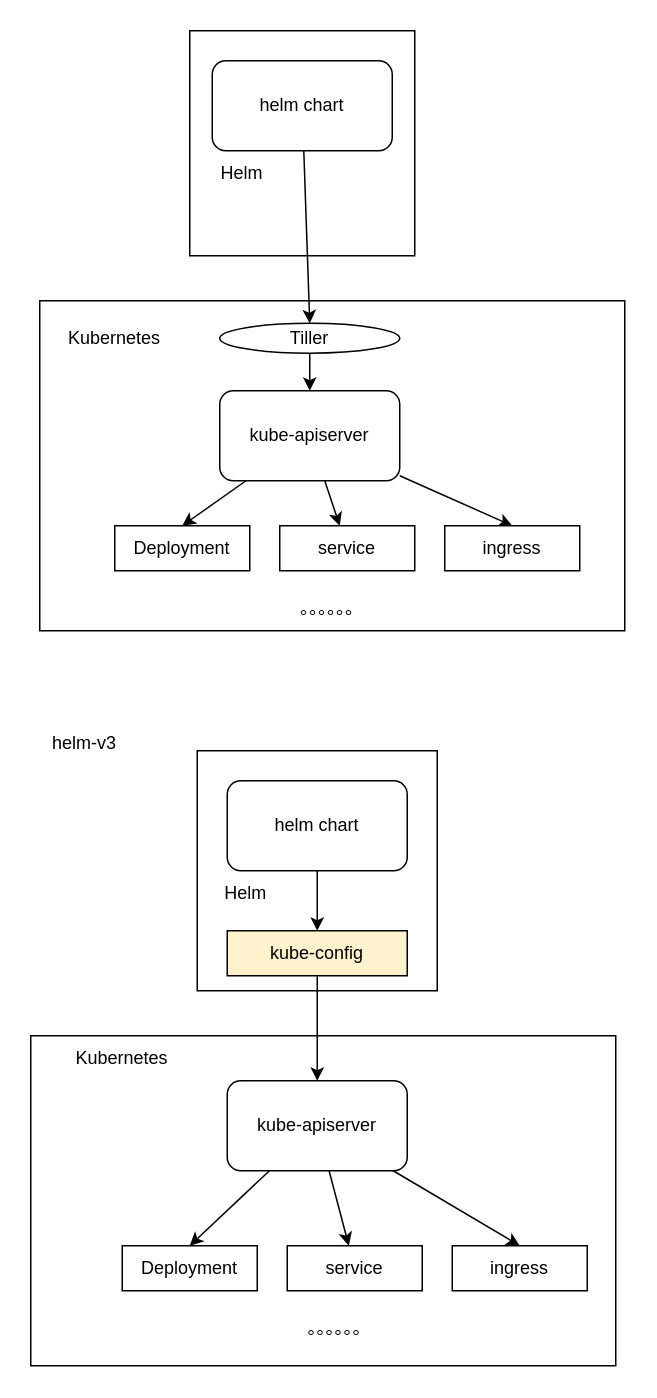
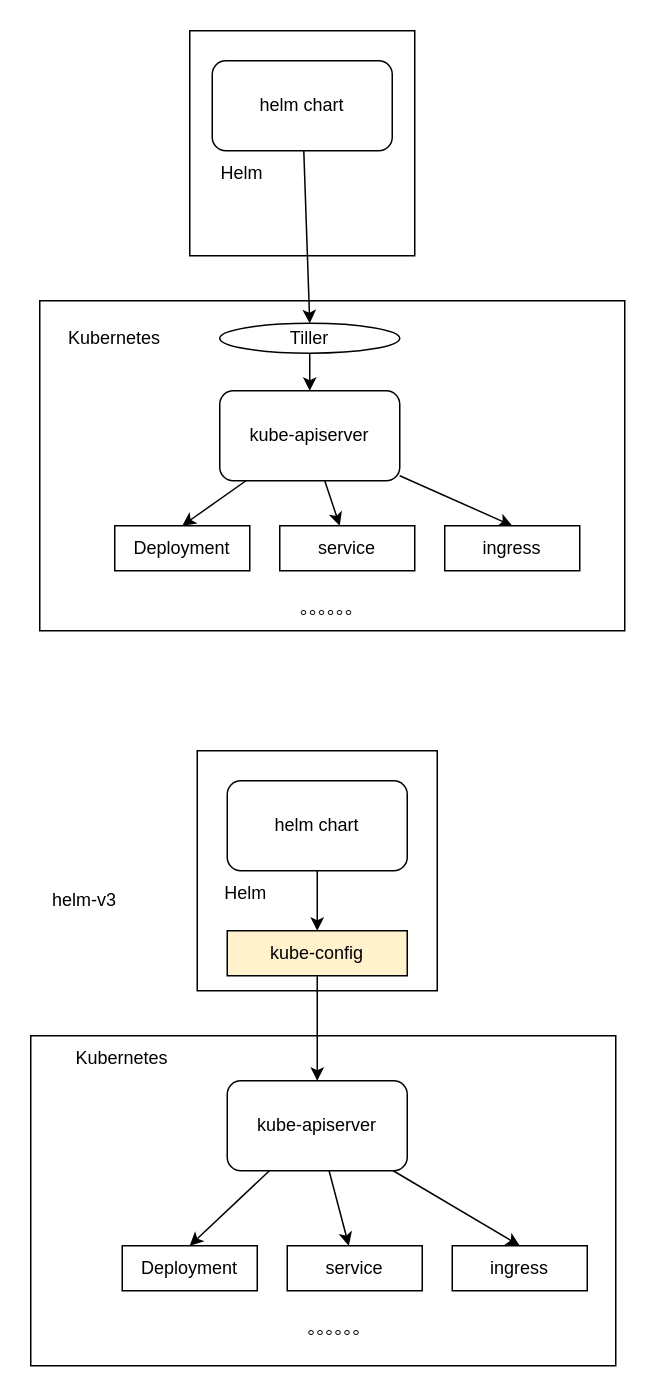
(85, 743) -> (85, 901)
